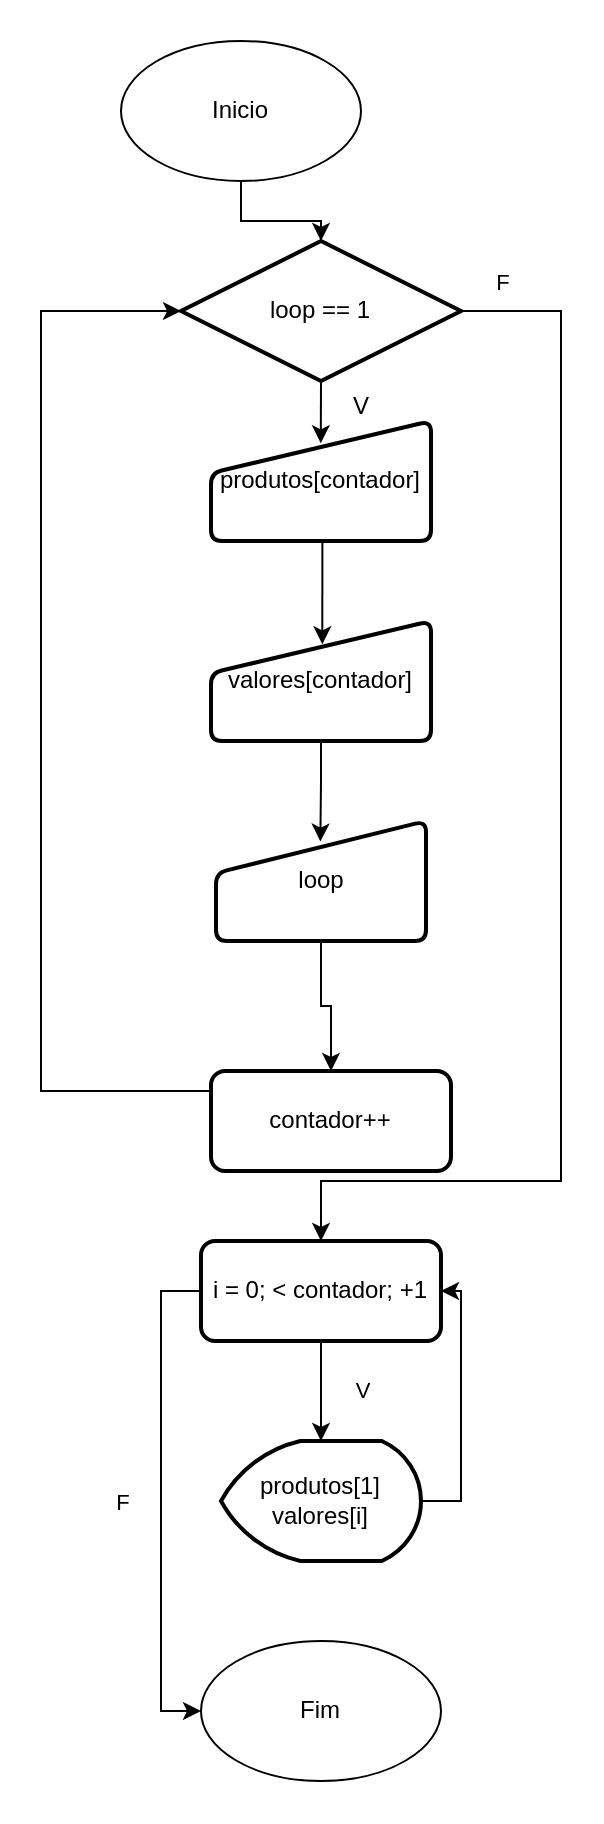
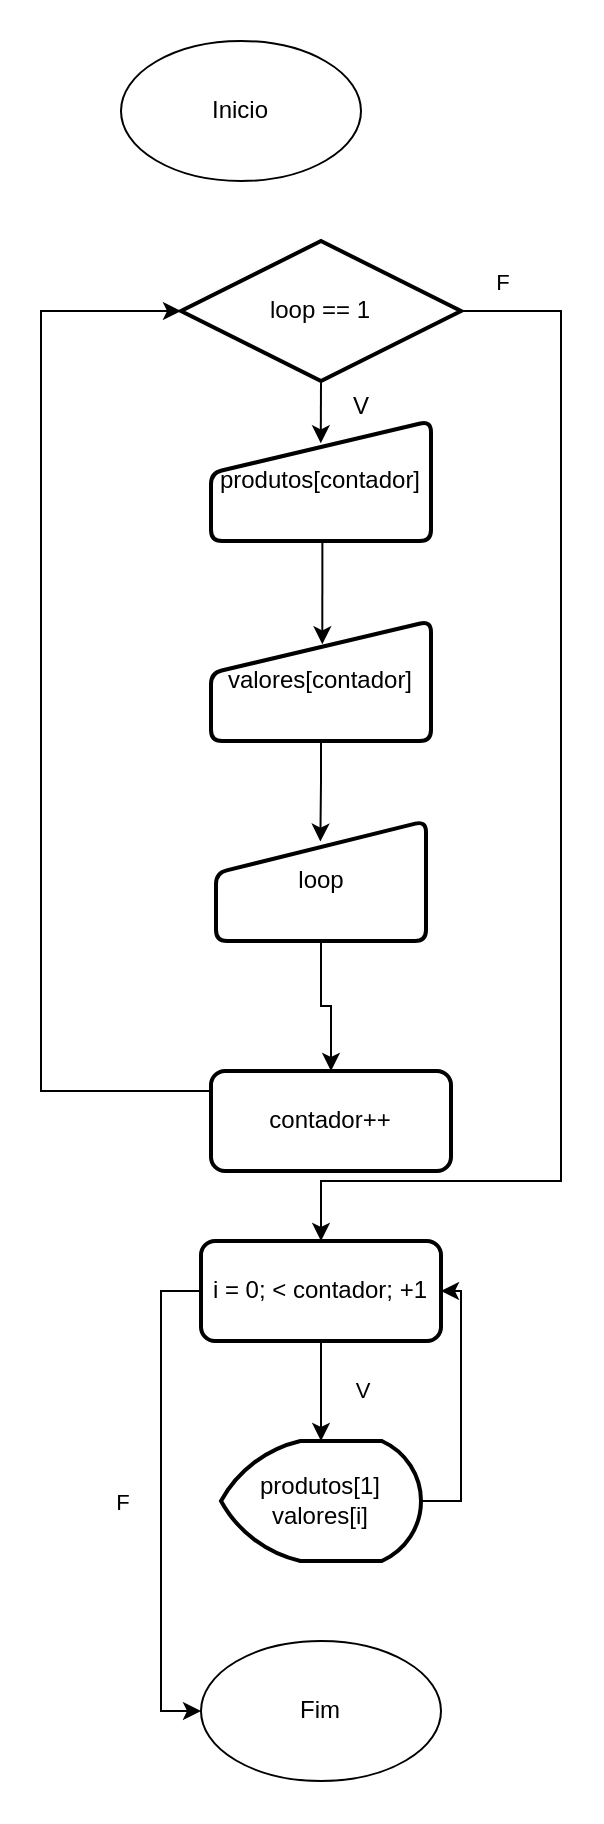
(264, 221) -> none
